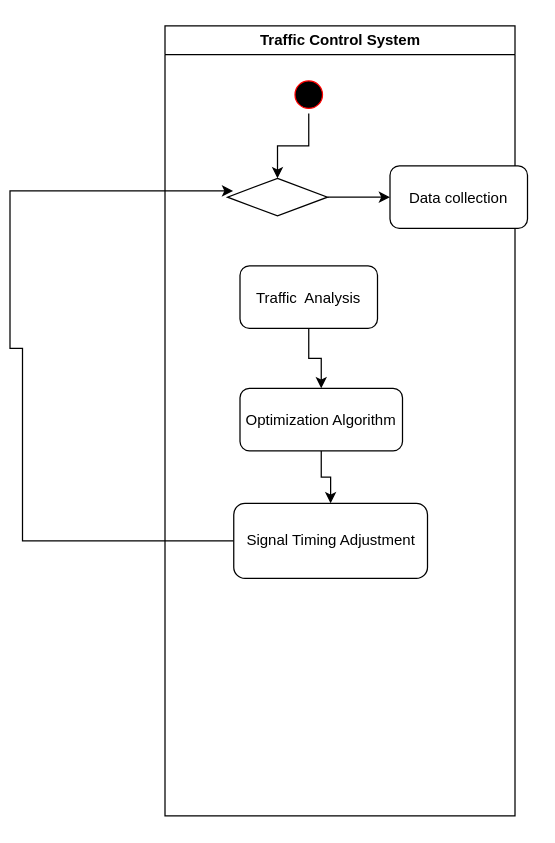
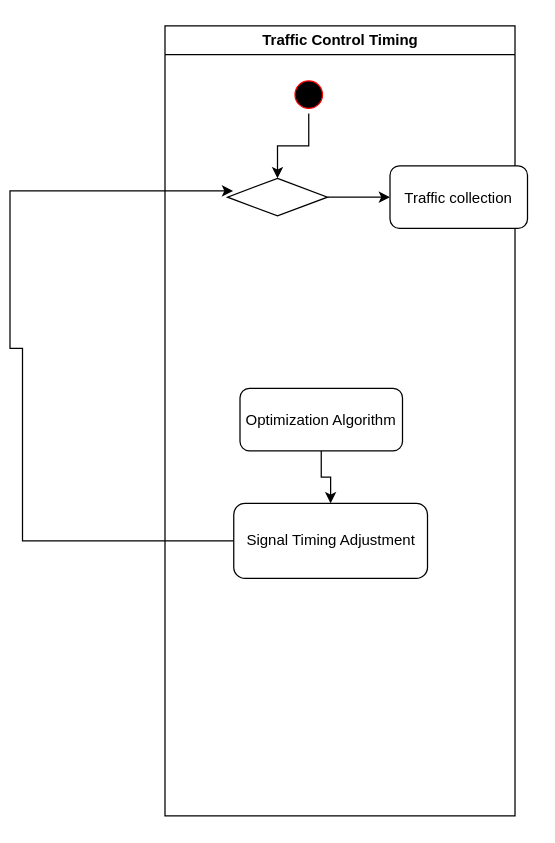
(341, 41) -> (341, 41)
(458, 198) -> (458, 198)
(309, 297) -> none
(311, 358) -> none
